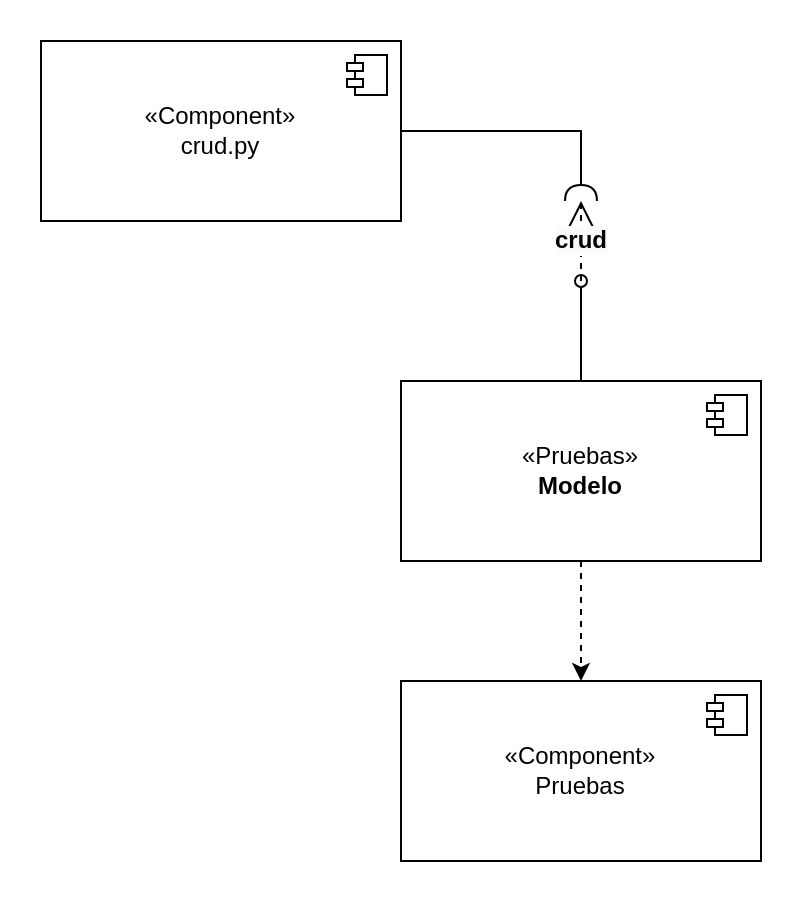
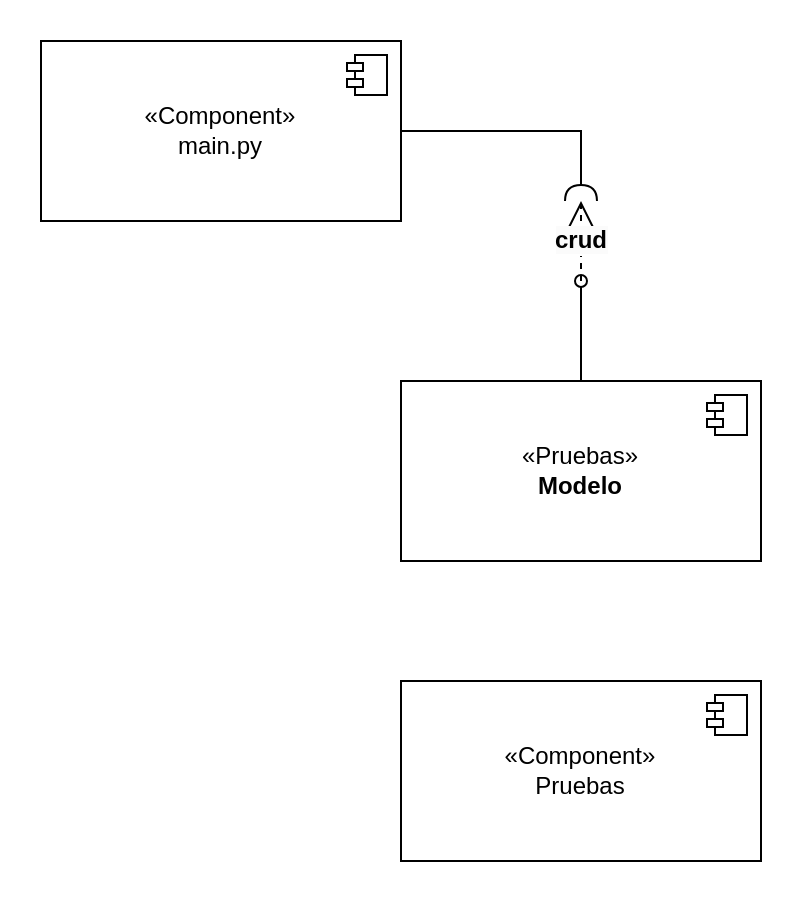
(221, 131) -> (221, 131)
(581, 614) -> none
